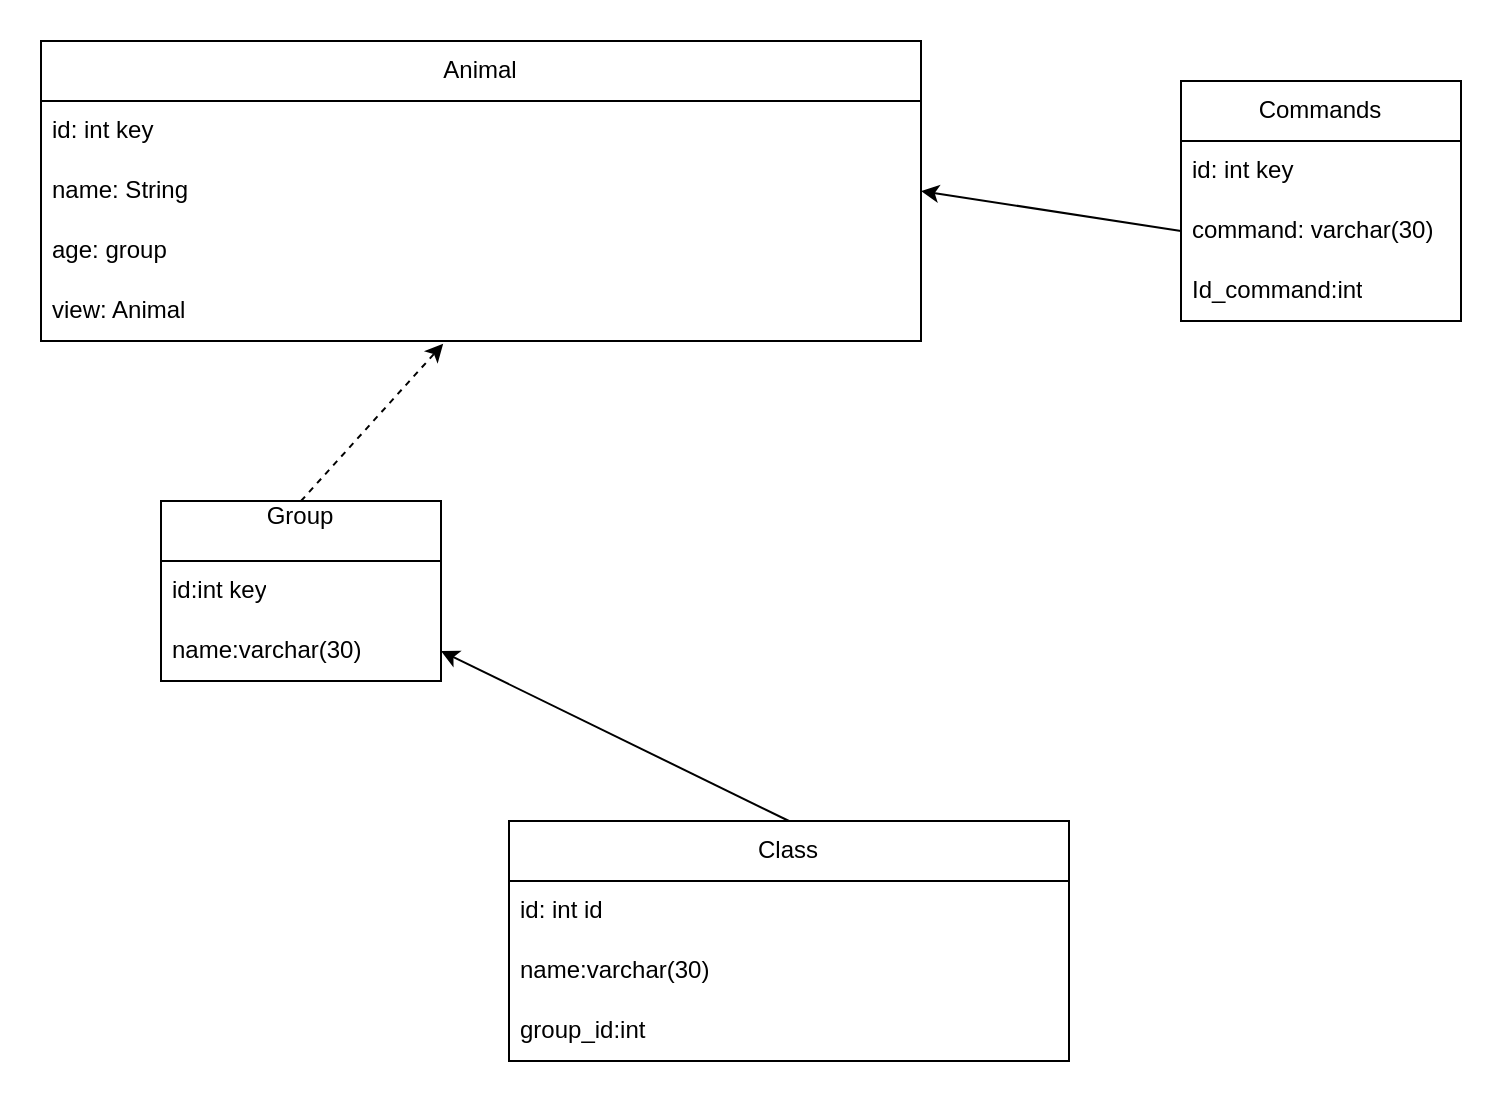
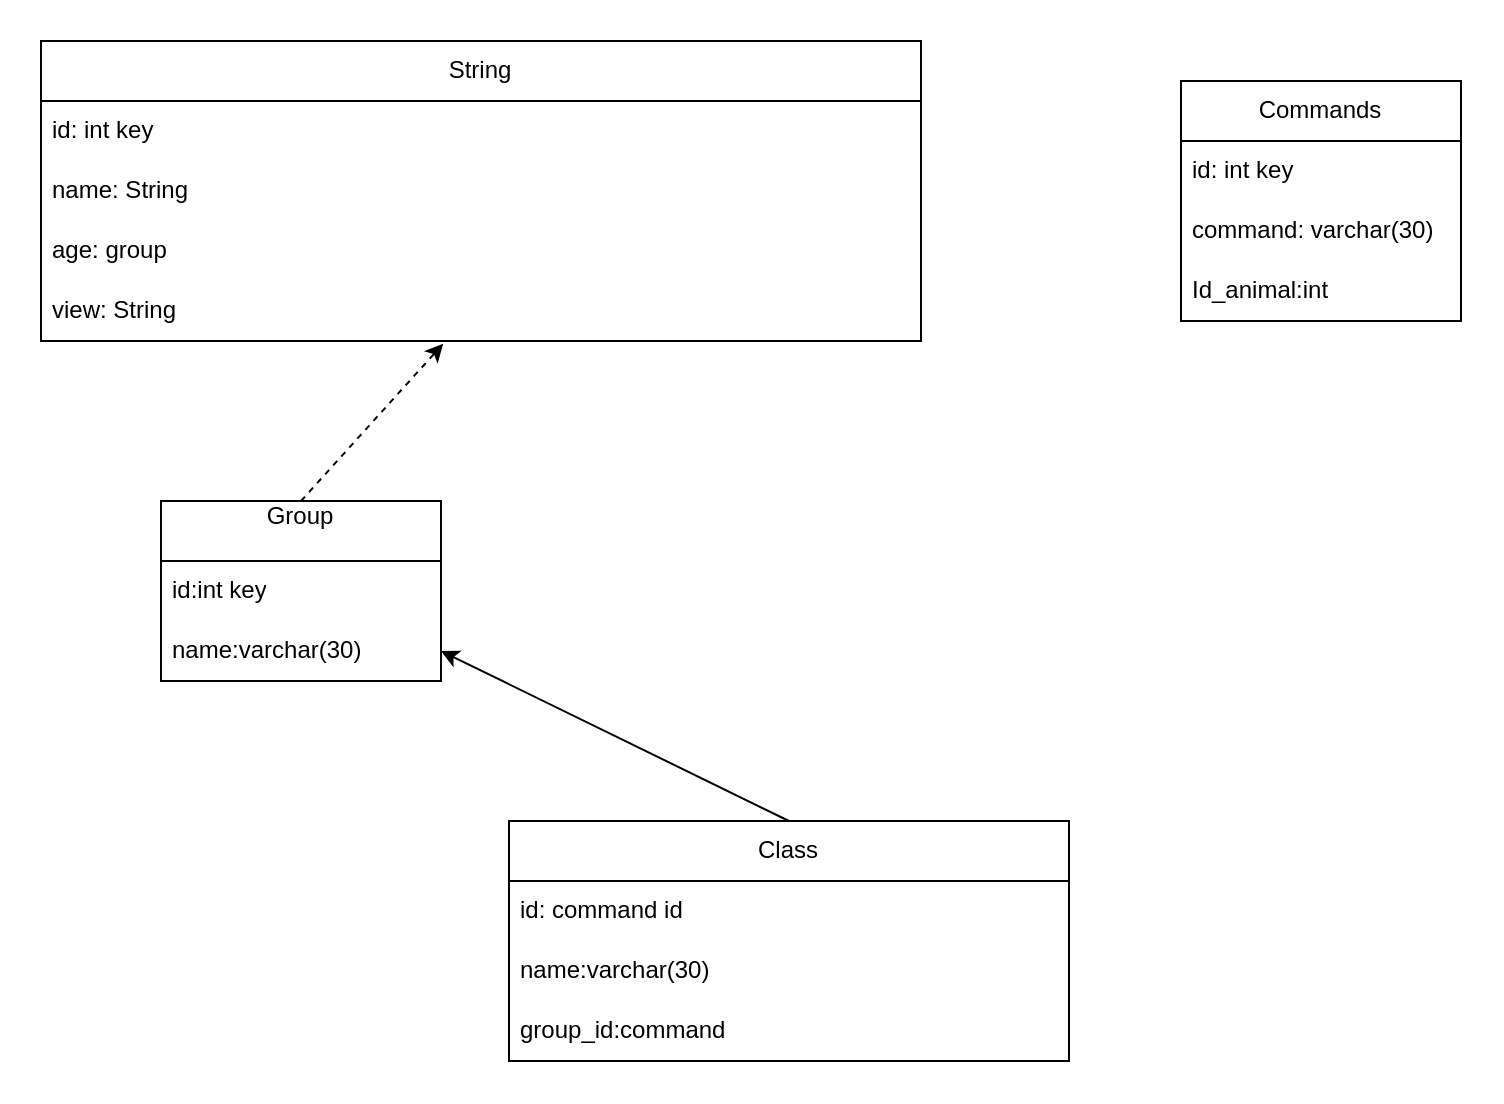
(481, 71) -> (481, 71)
(1056, 212) -> none
(1281, 291) -> (1268, 291)
(118, 311) -> (121, 311)
(569, 911) -> (599, 911)
(592, 1031) -> (622, 1031)
